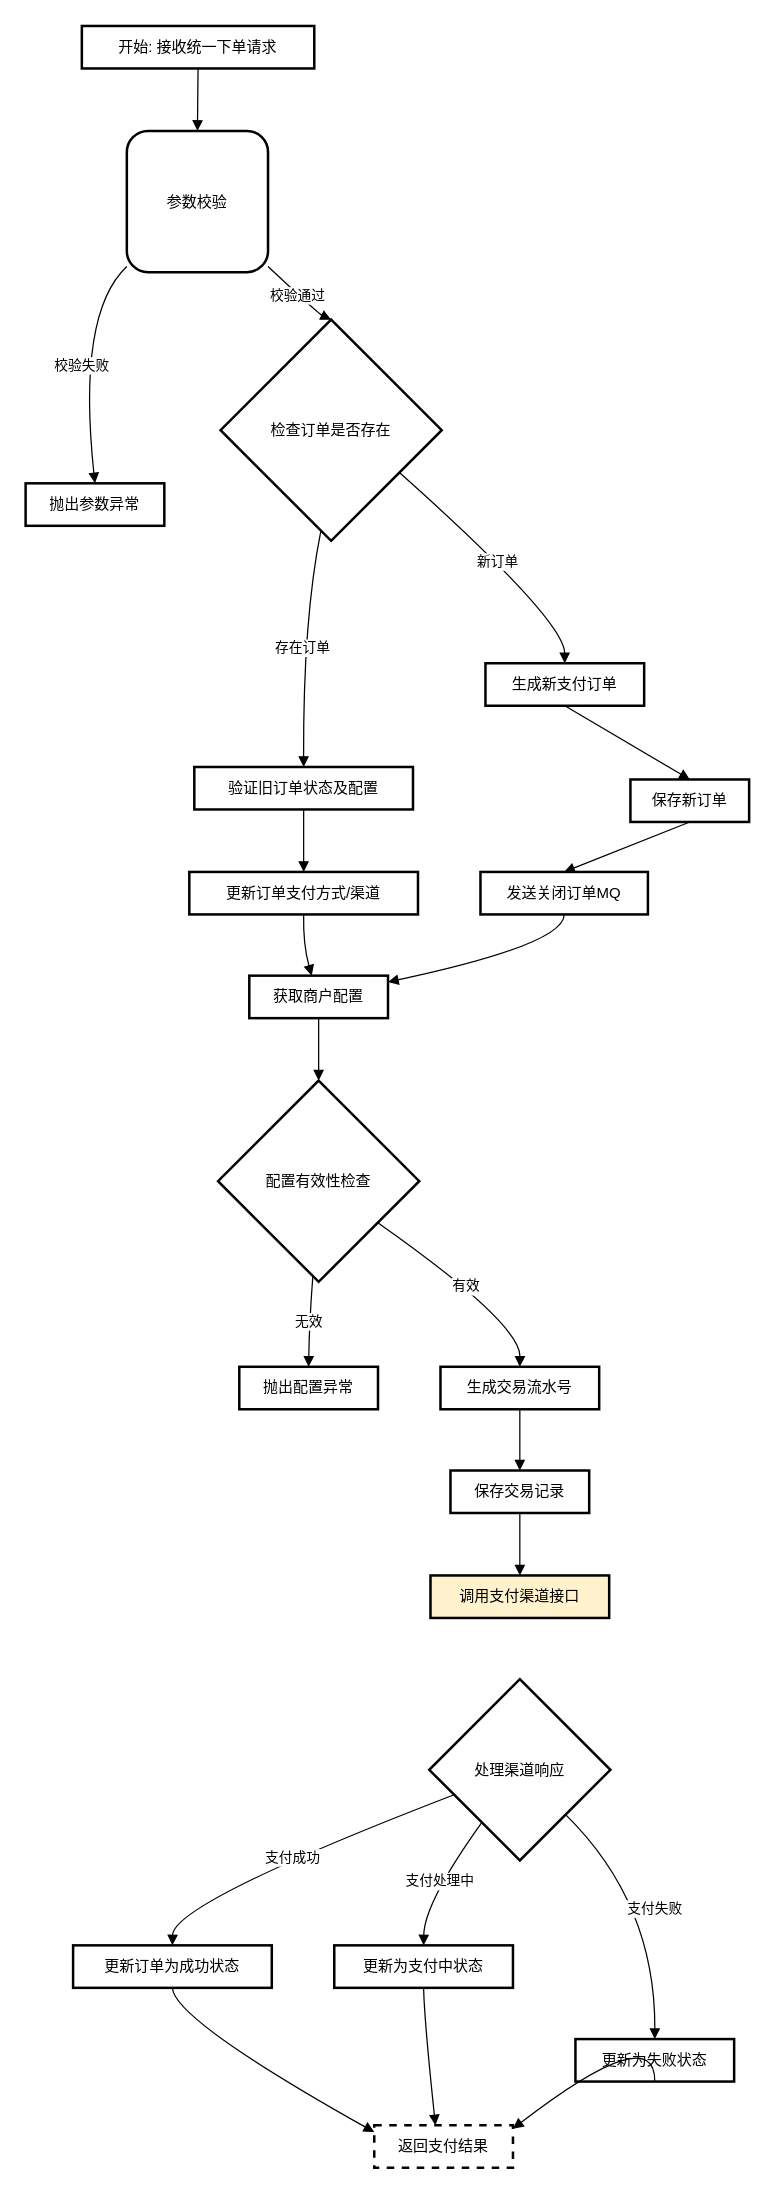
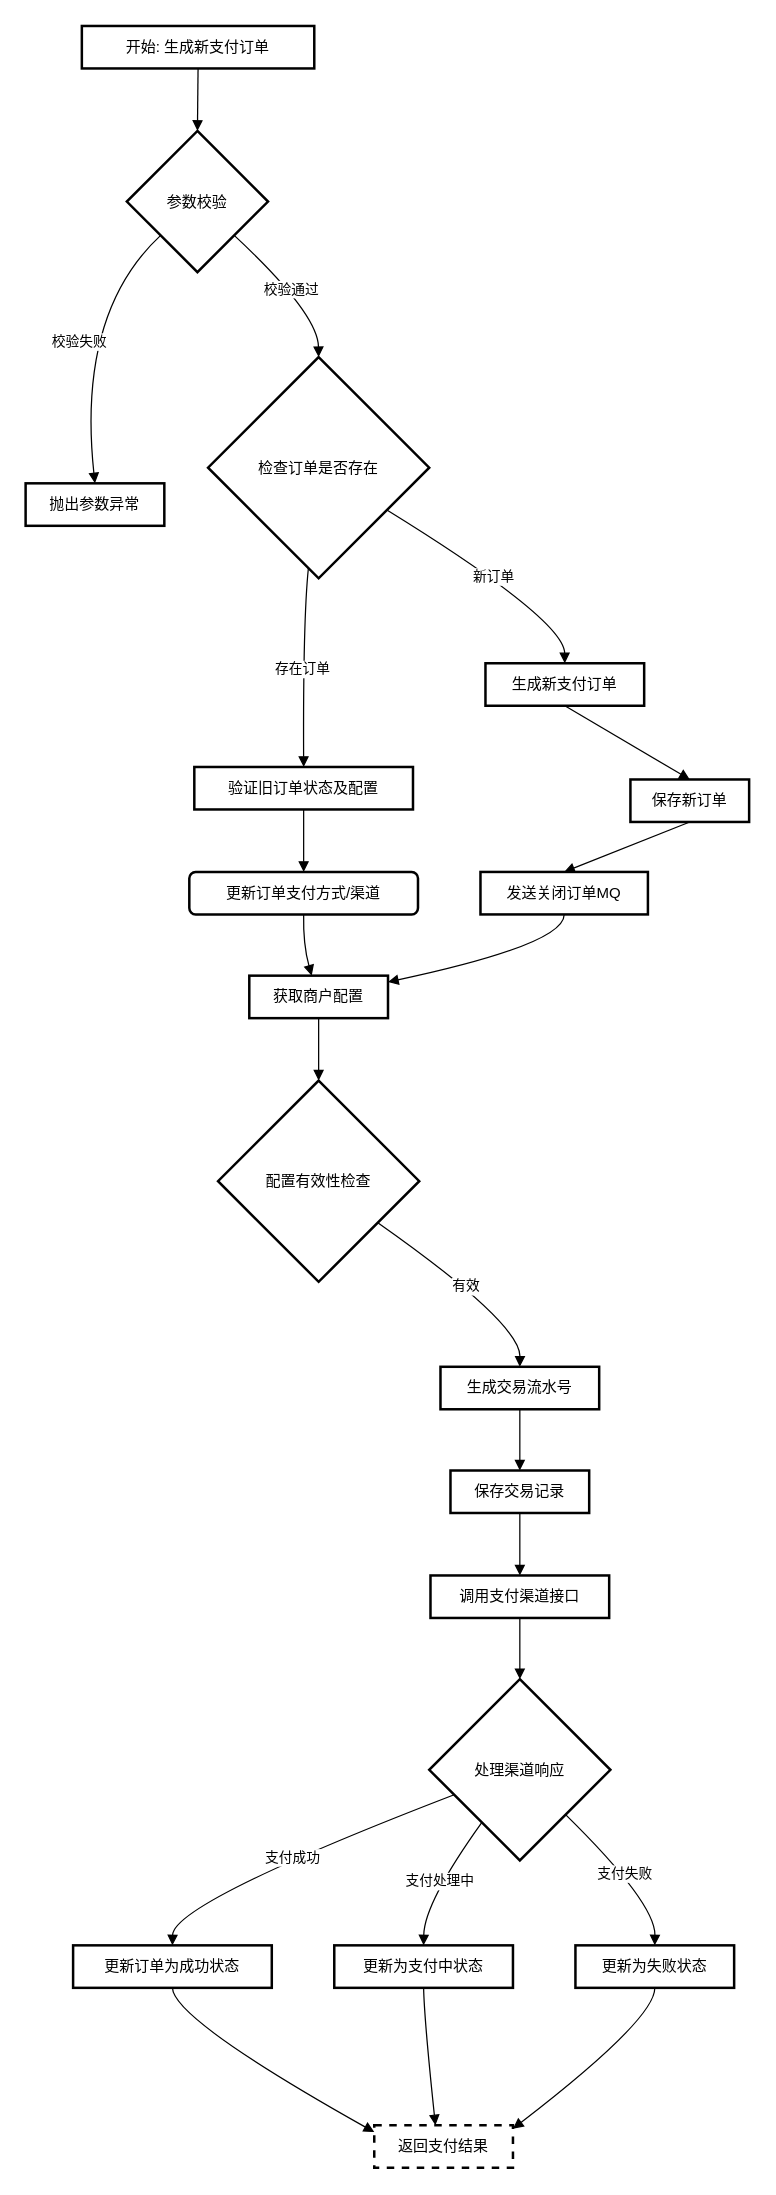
(198, 47) -> (198, 47)
(198, 201) -> (198, 201)
(331, 430) -> (319, 468)
(304, 893) -> (304, 893)
(310, 1316) -> none
(309, 1388) -> none
(520, 1597) -> (520, 1597)
none -> (520, 1644)
(655, 2061) -> (655, 1967)
